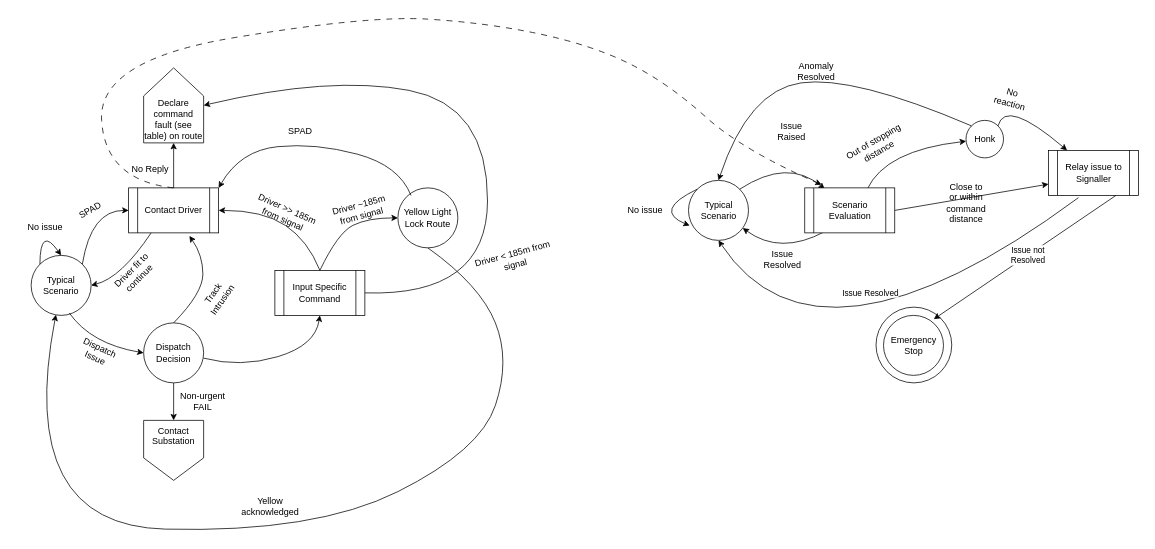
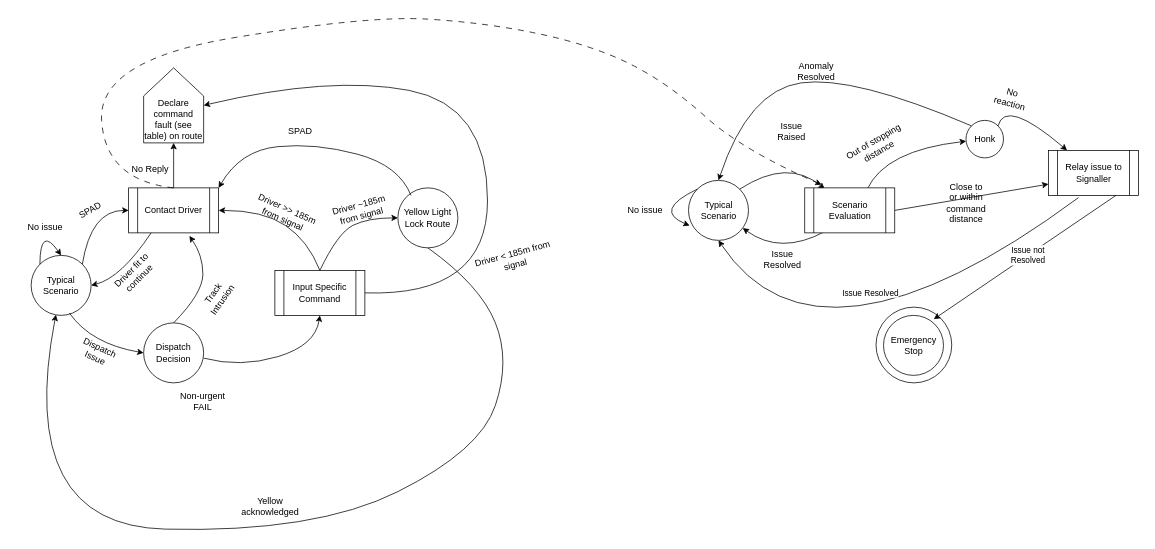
(174, 399) -> none
(174, 450) -> none
